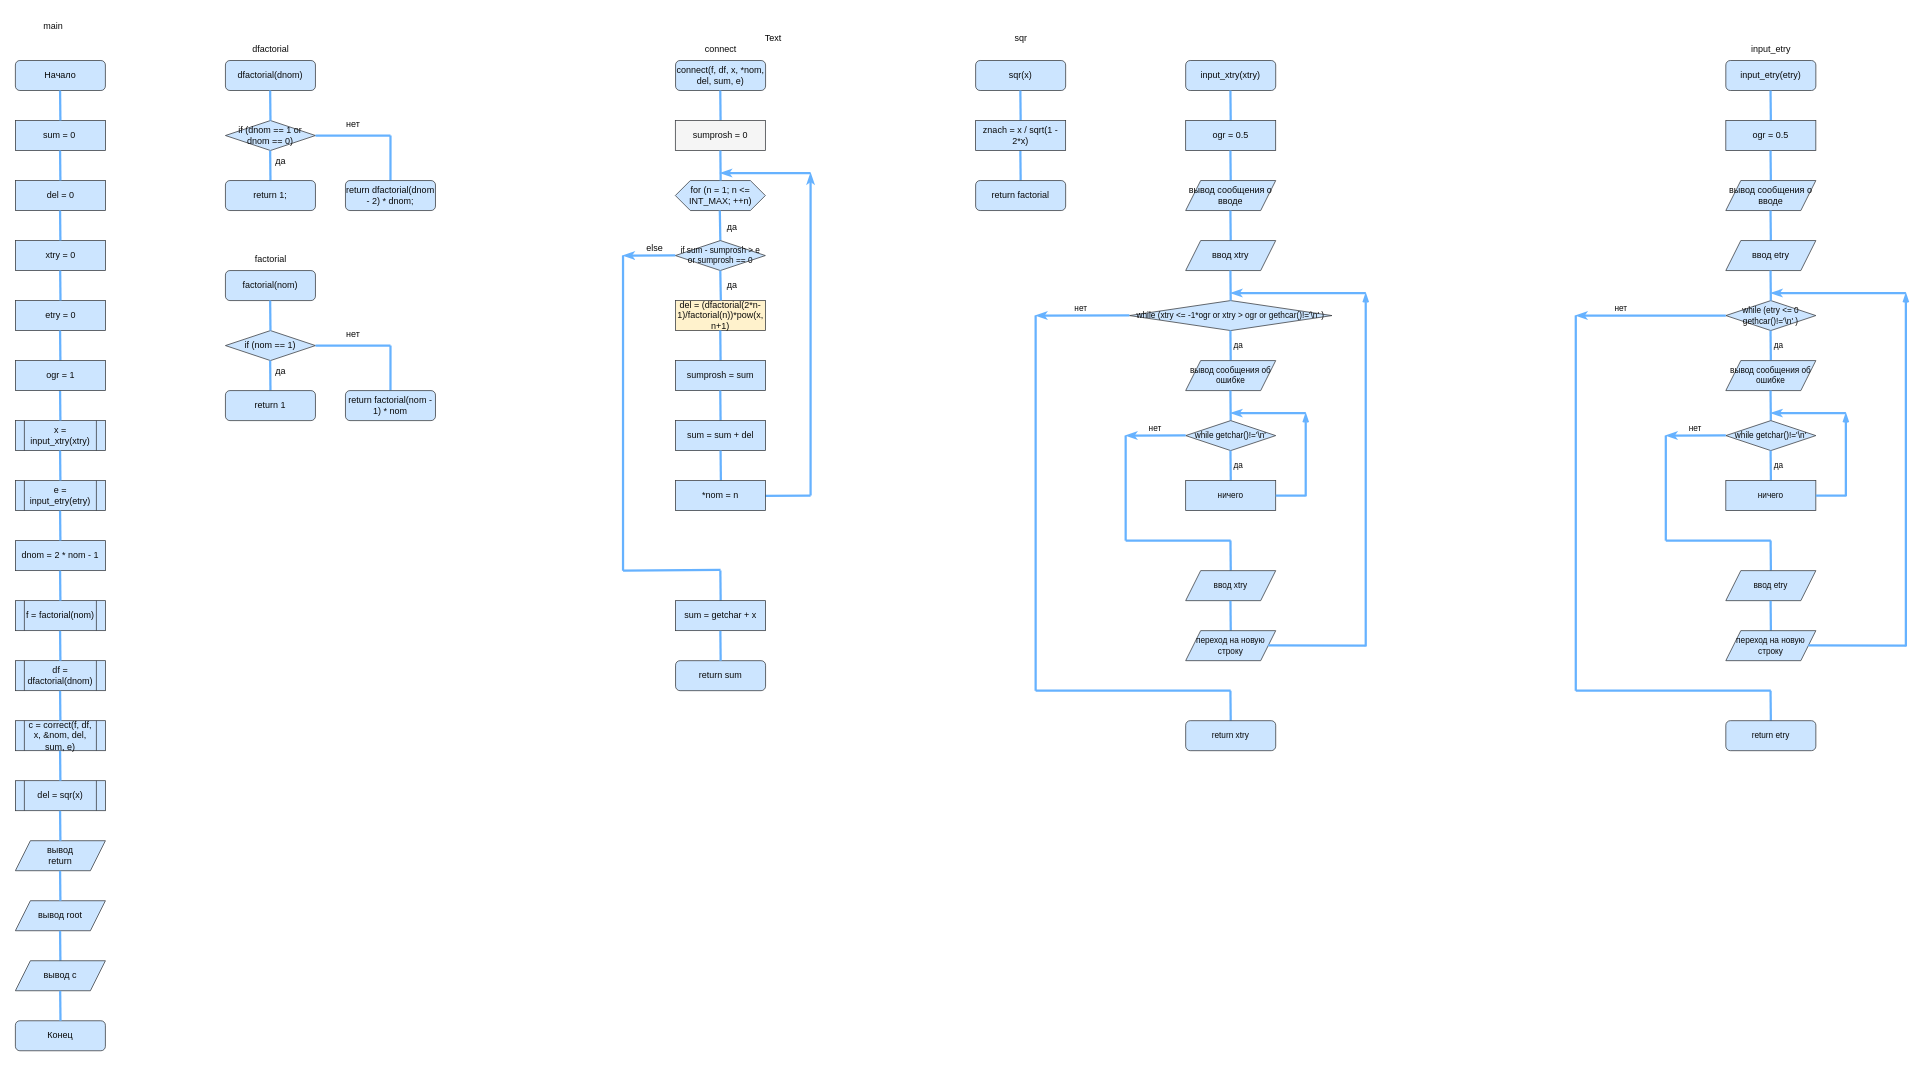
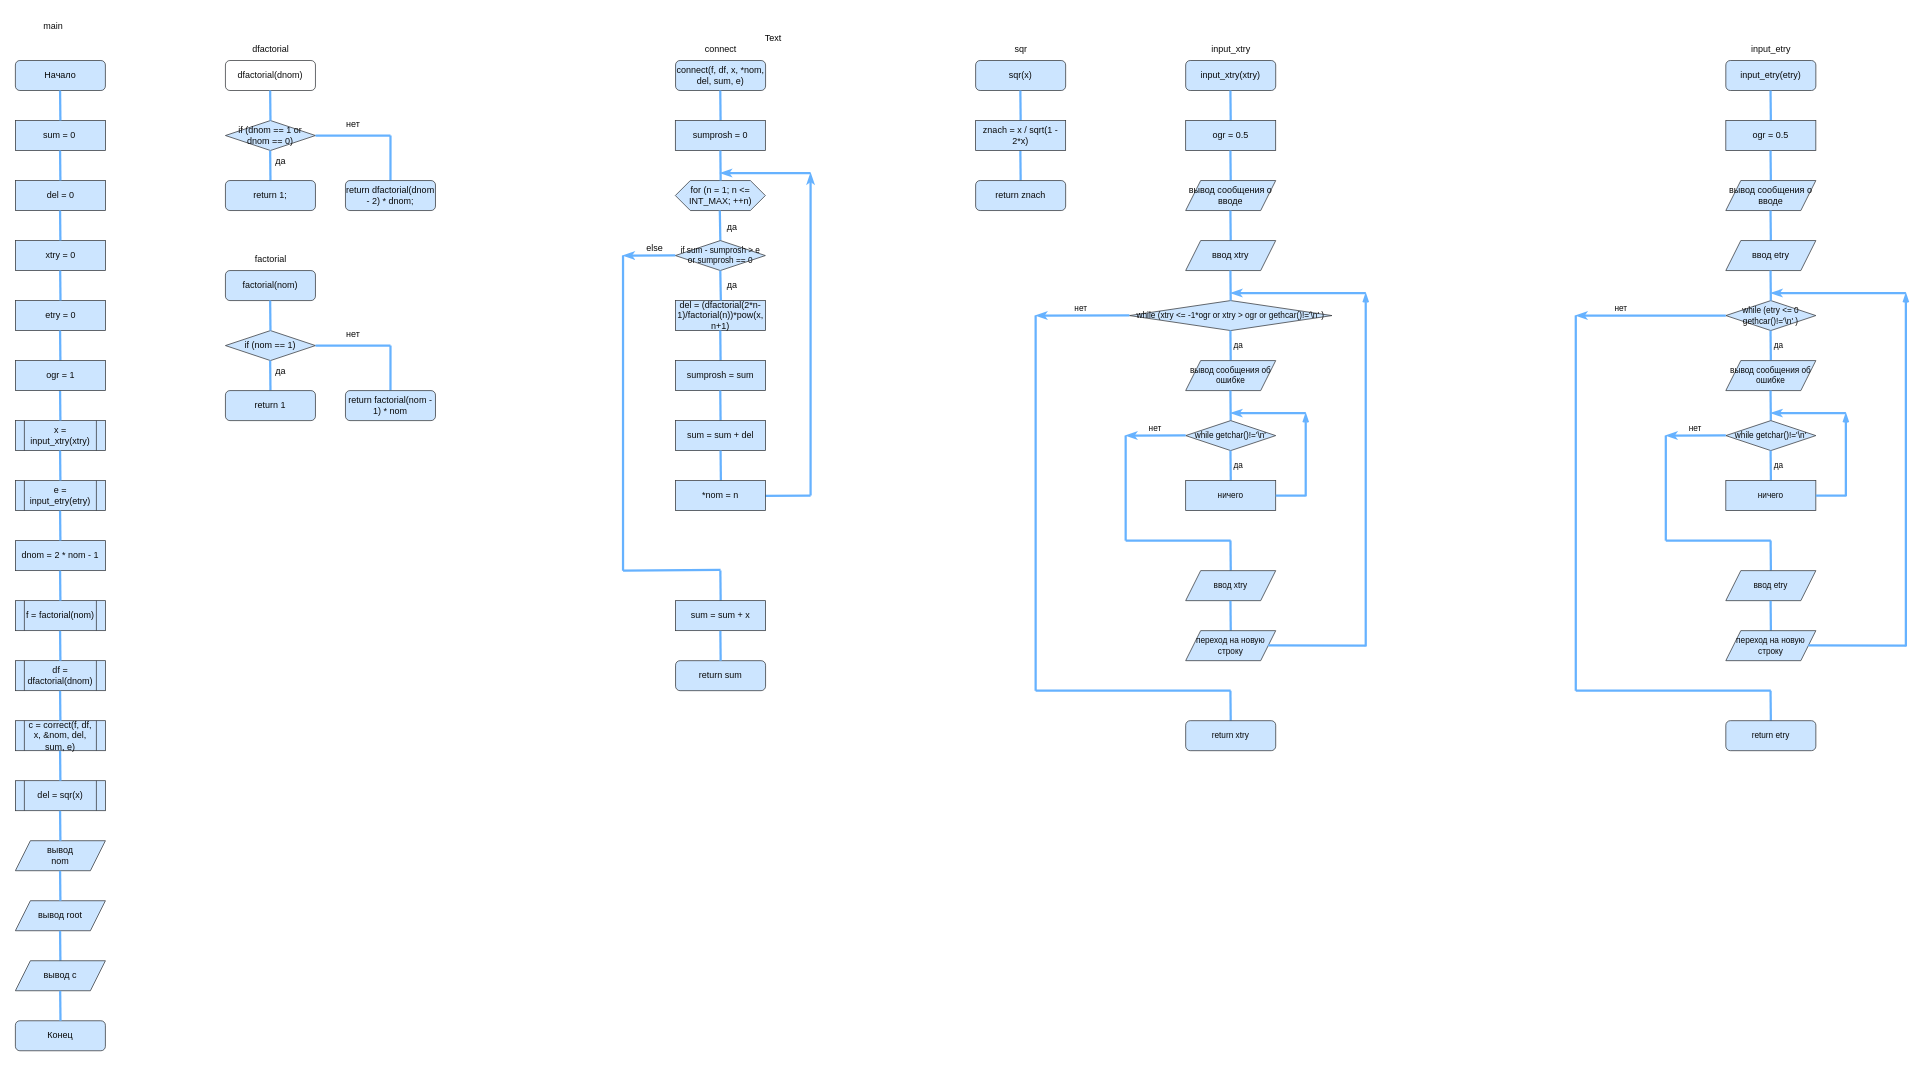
(1020, 38) -> (1020, 49)
none -> (1230, 49)
(270, 75) -> (270, 75)
(720, 135) -> (720, 135)
(1020, 195) -> (1020, 195)
(720, 315) -> (720, 315)
(720, 615) -> (720, 615)
(60, 855) -> (60, 855)
